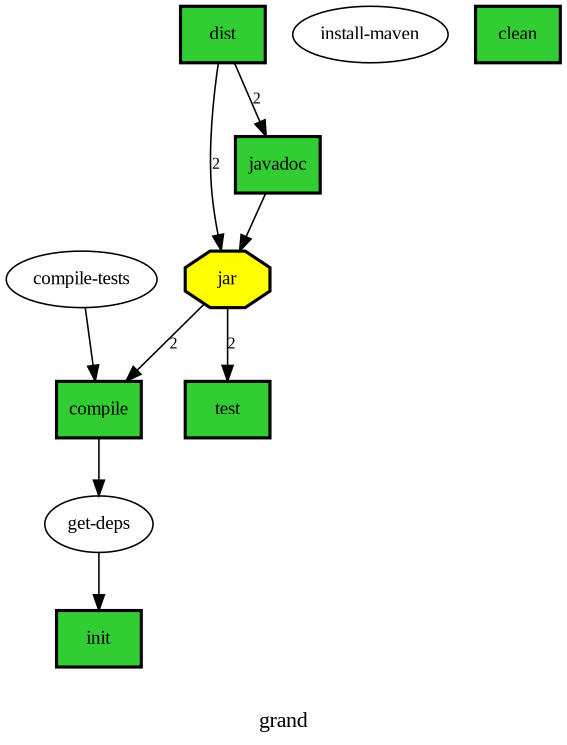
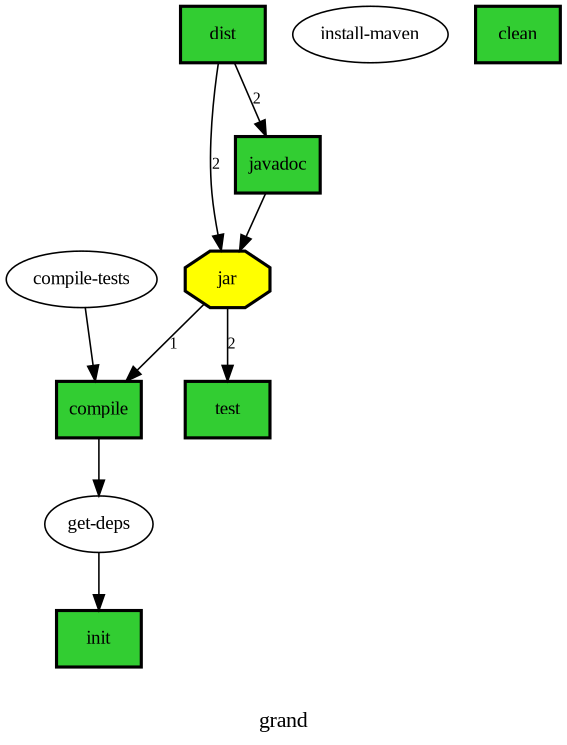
(174, 344) -> (174, 344)
